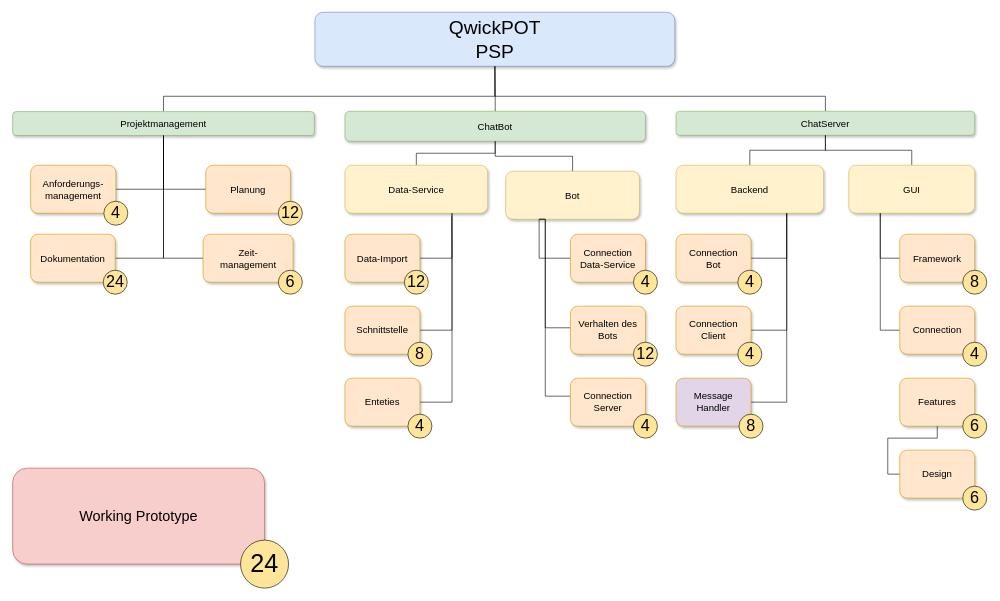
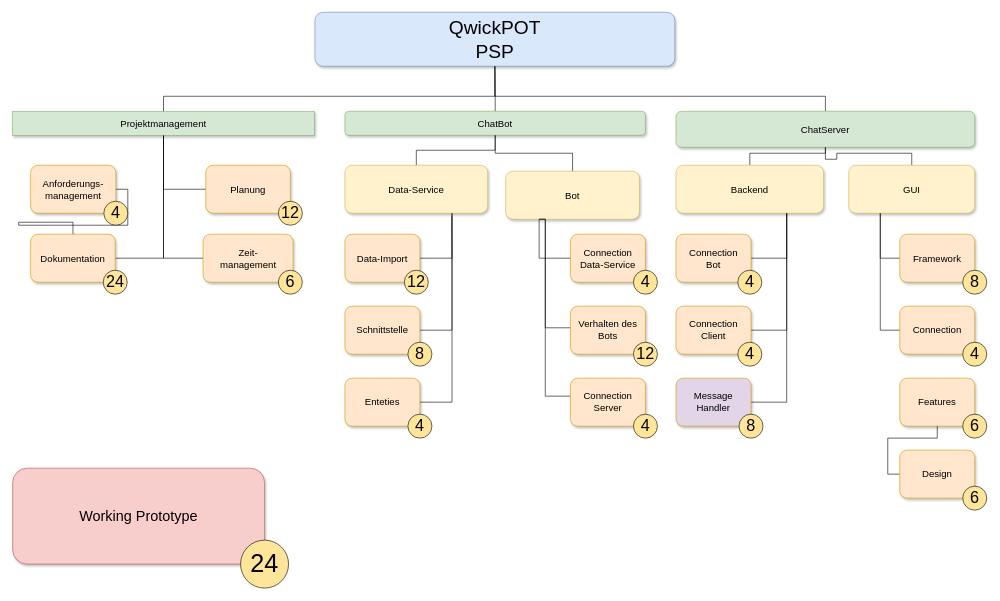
(825, 123) -> (825, 129)
(163, 124) -> (163, 124)
(495, 126) -> (495, 123)
(143, 189) -> (57, 225)
